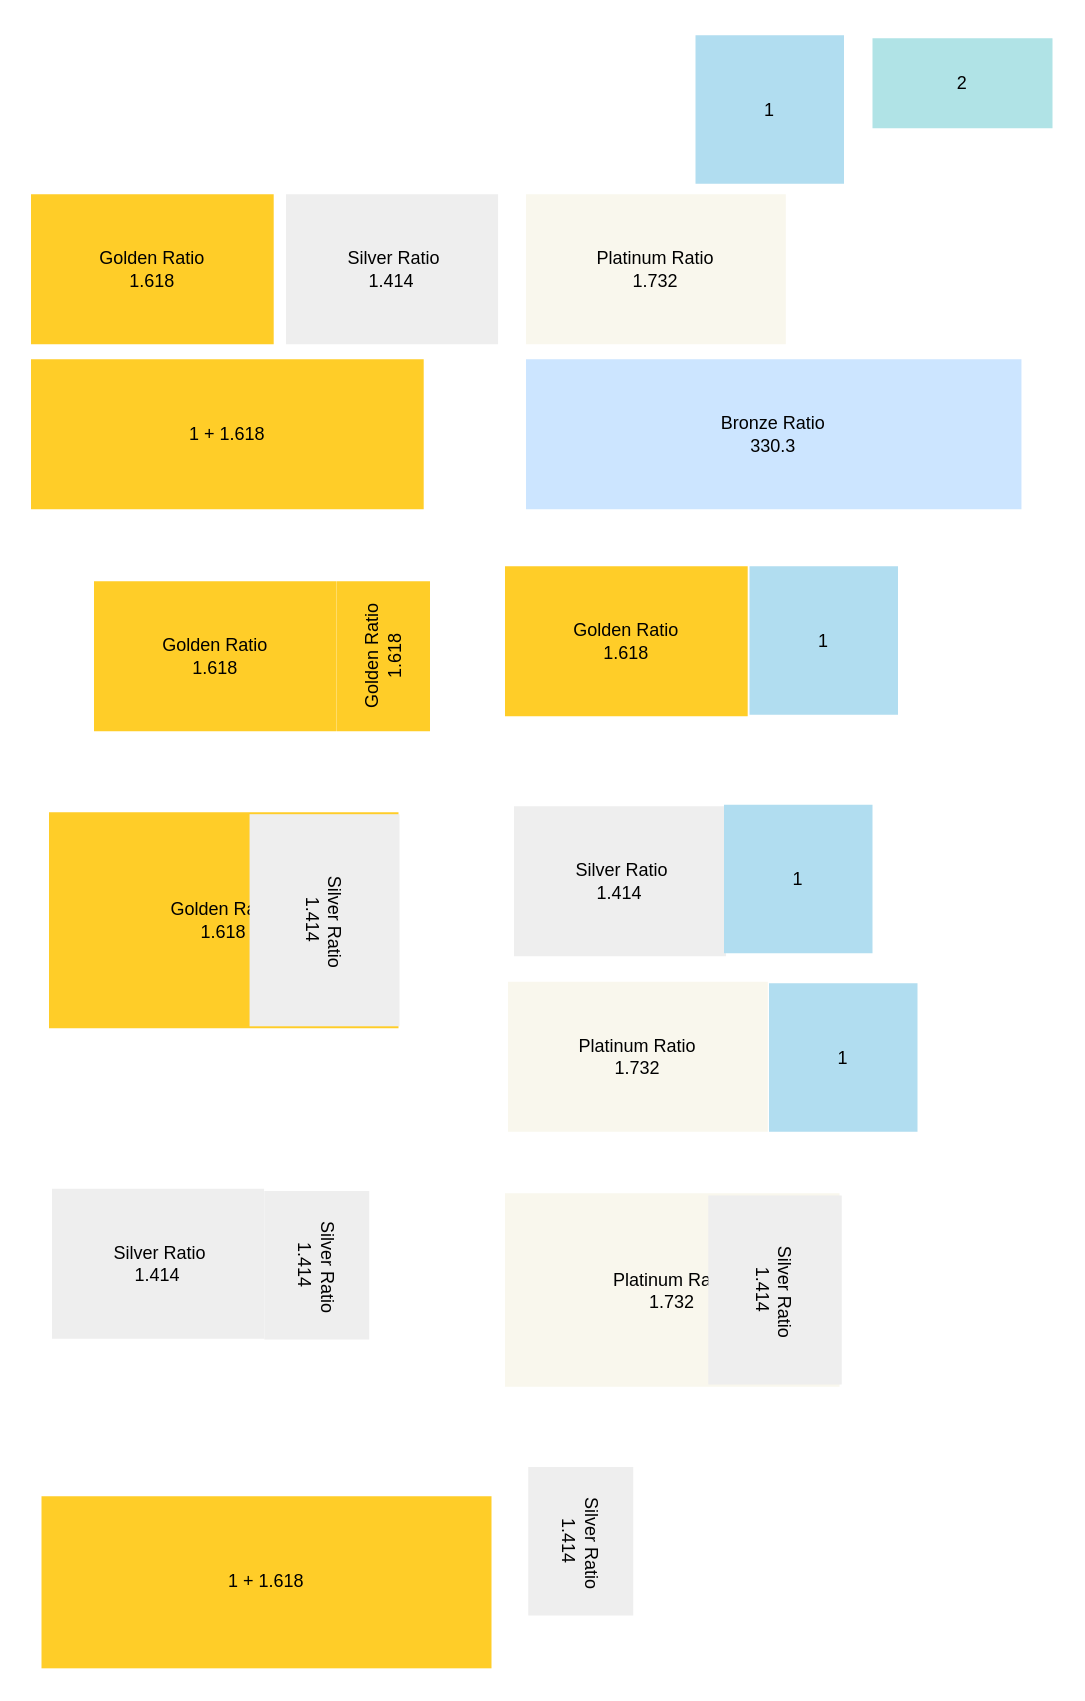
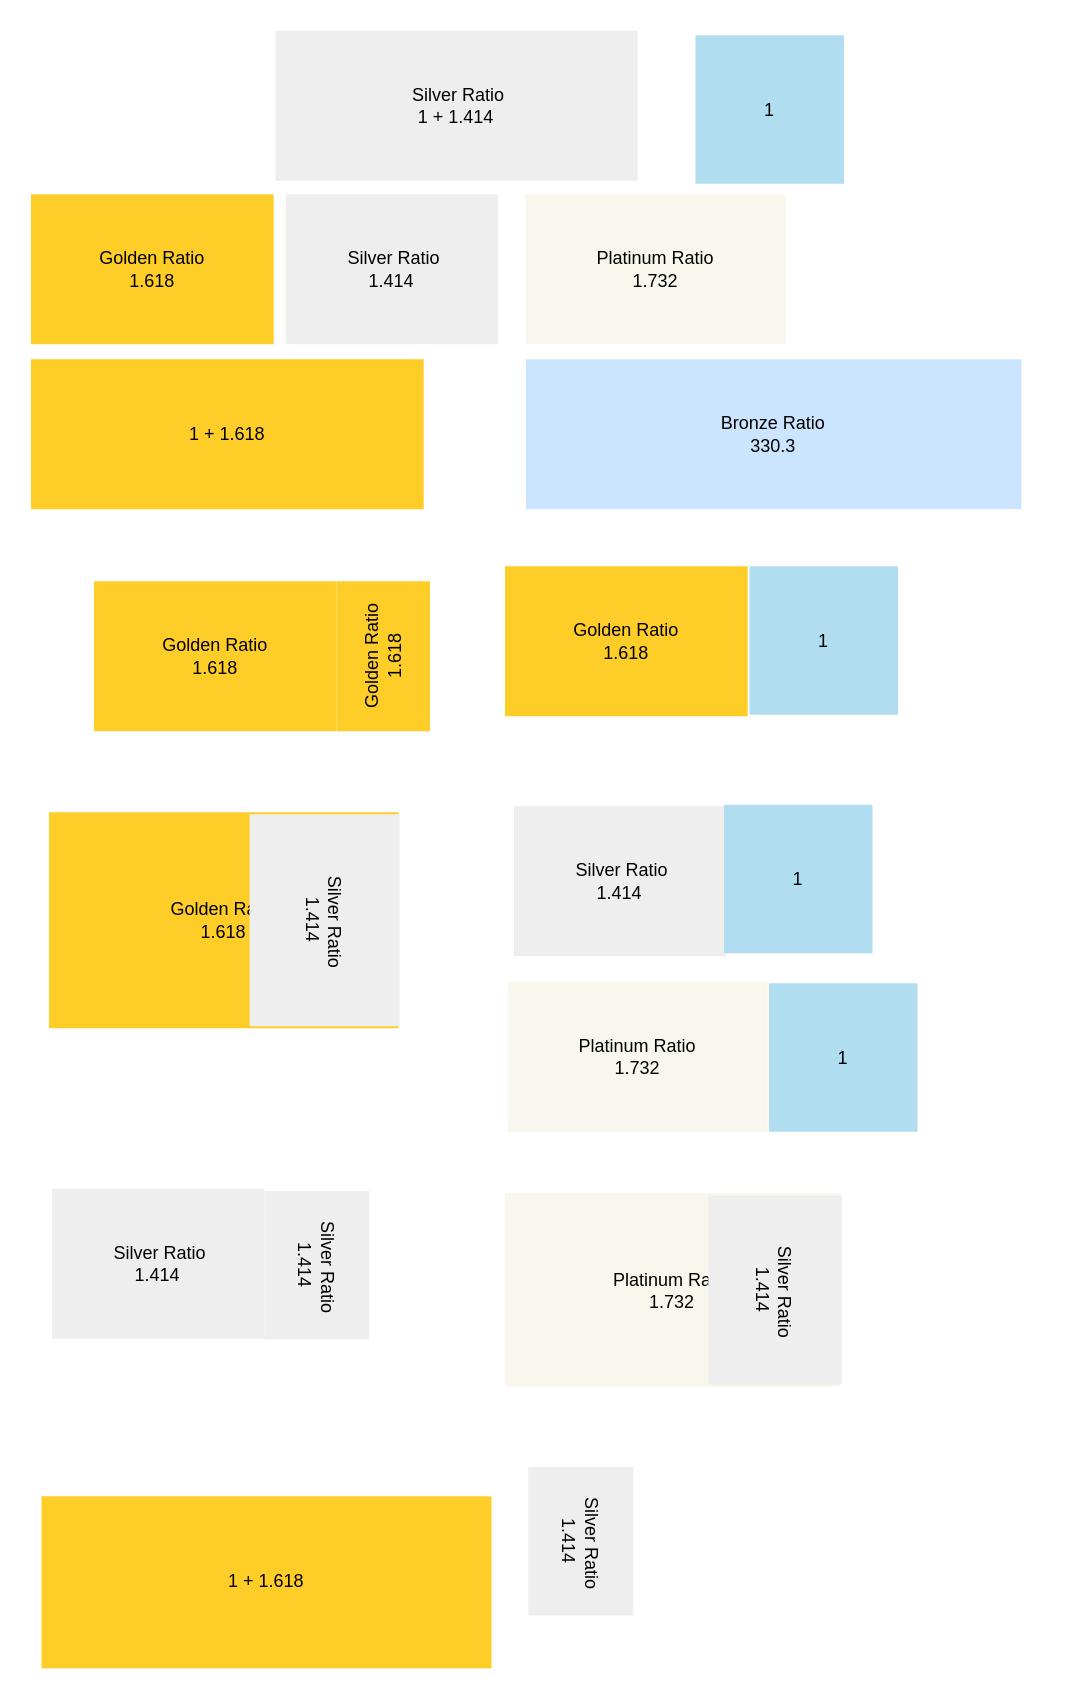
(962, 83) -> none
none -> (456, 106)
